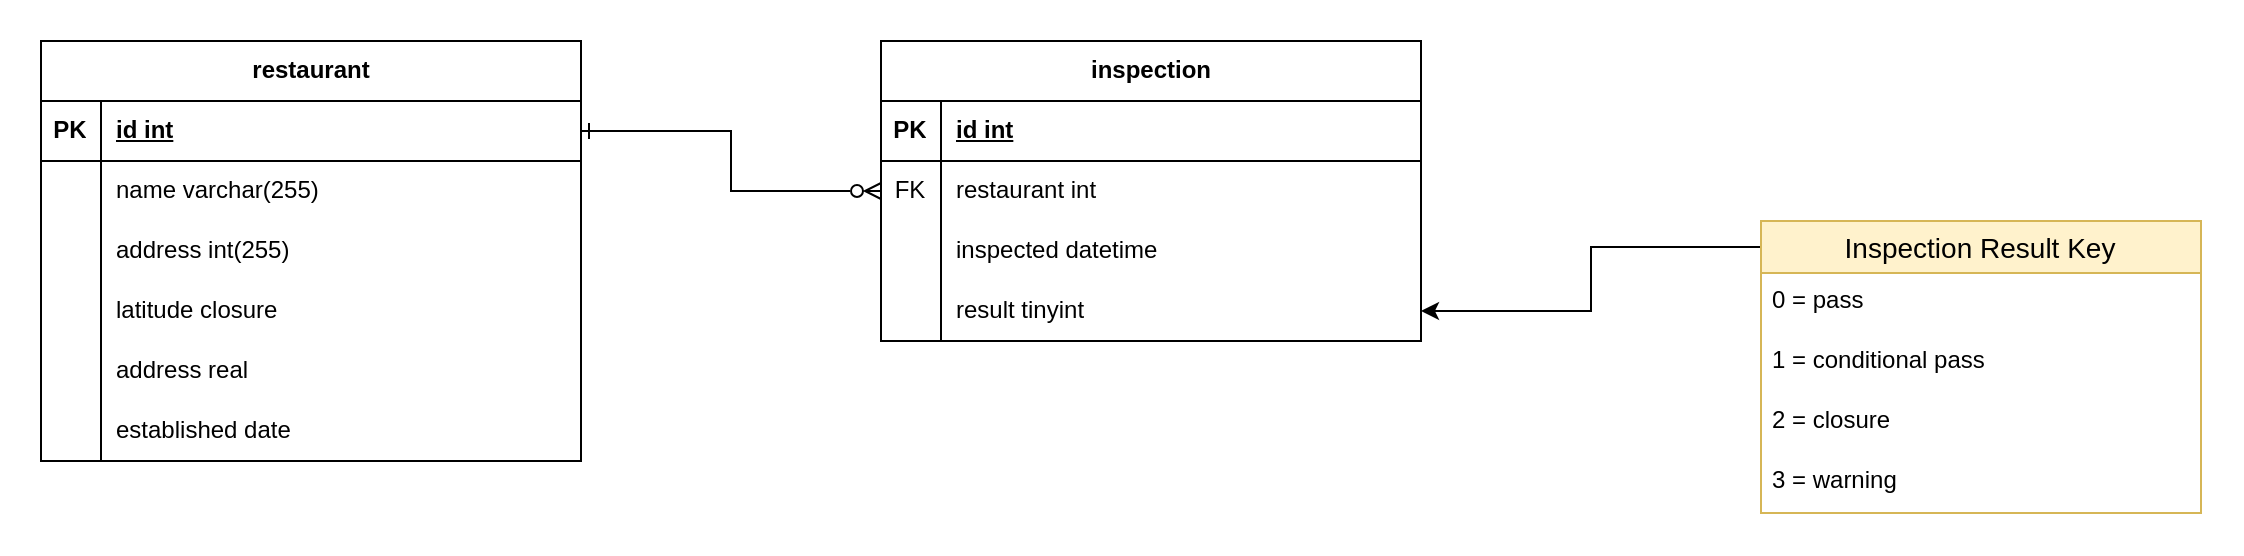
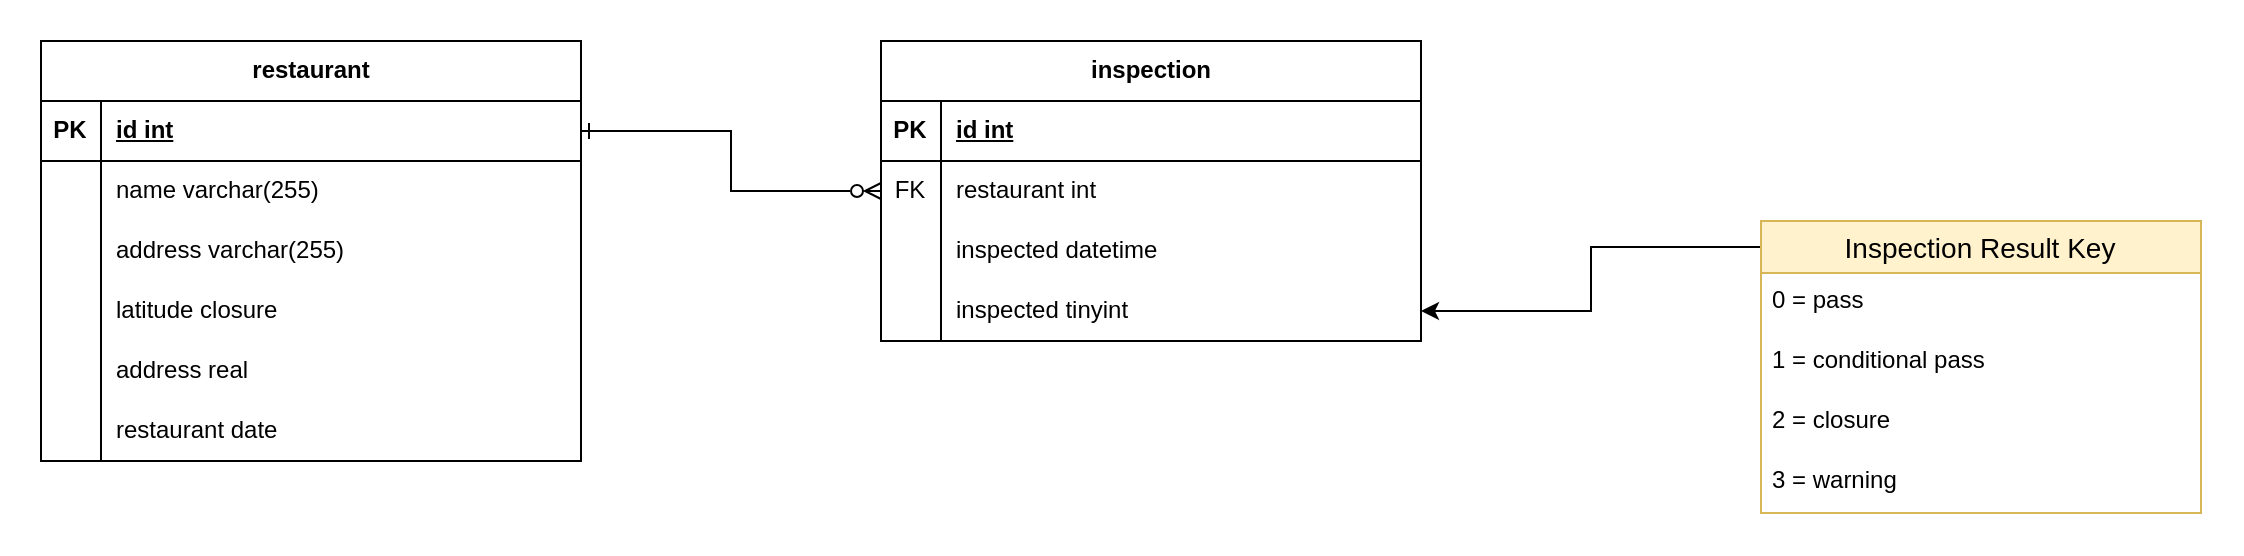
(218, 251) -> (248, 251)
(1039, 311) -> (1059, 311)
(215, 431) -> (215, 431)
